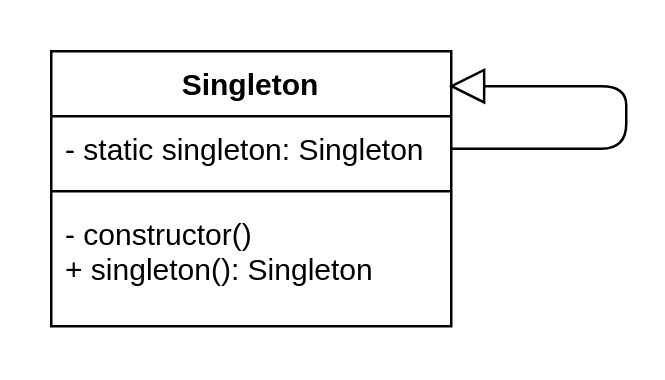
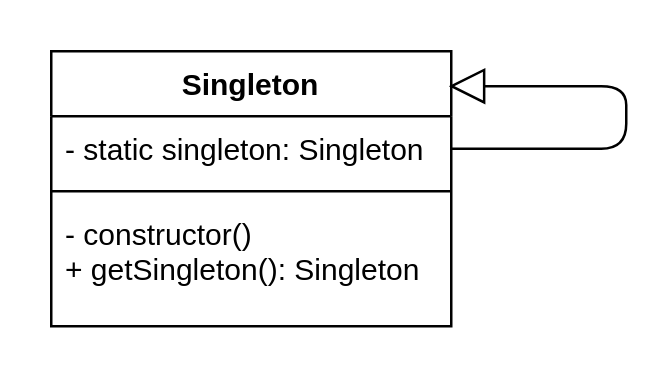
(187, 235) -> (187, 235)
